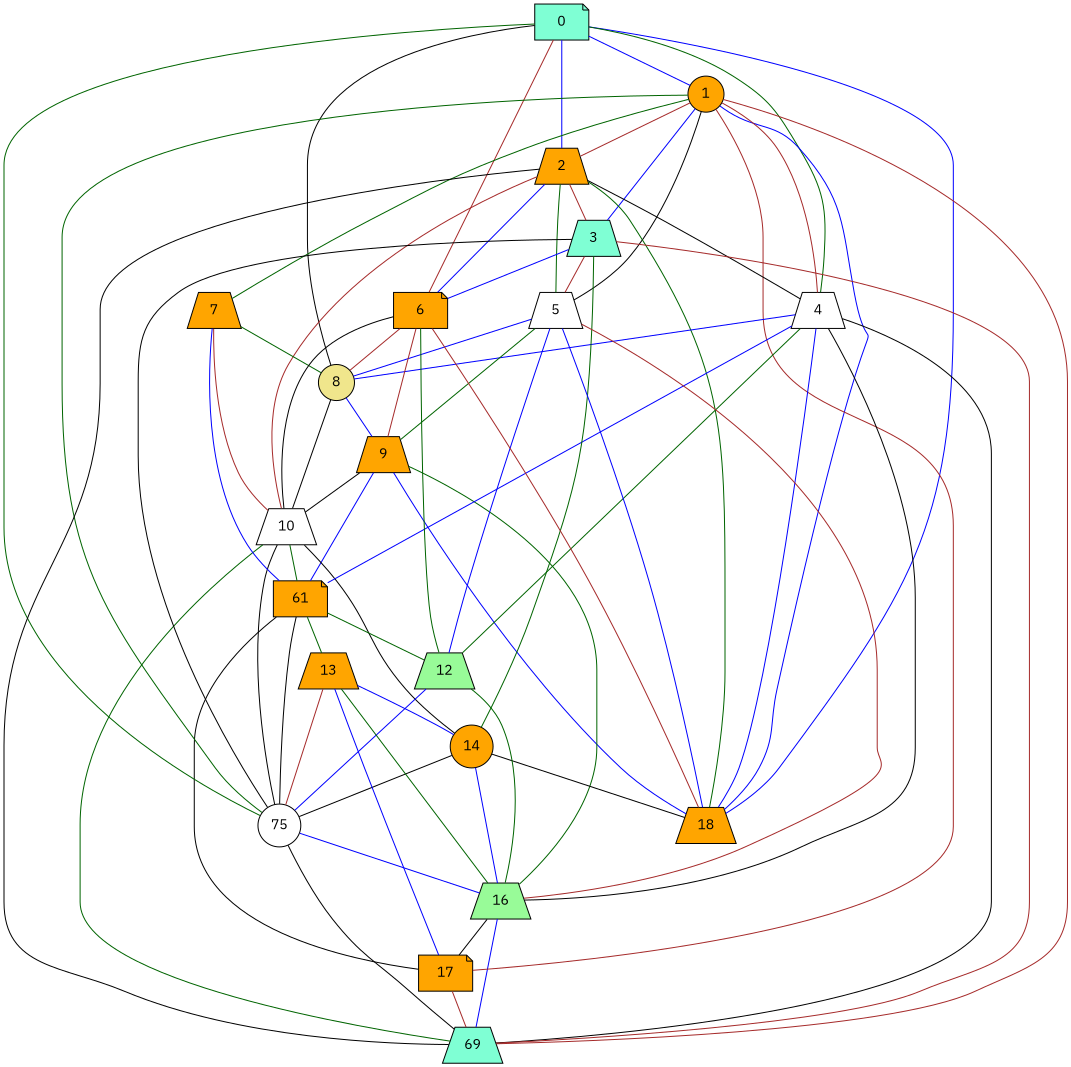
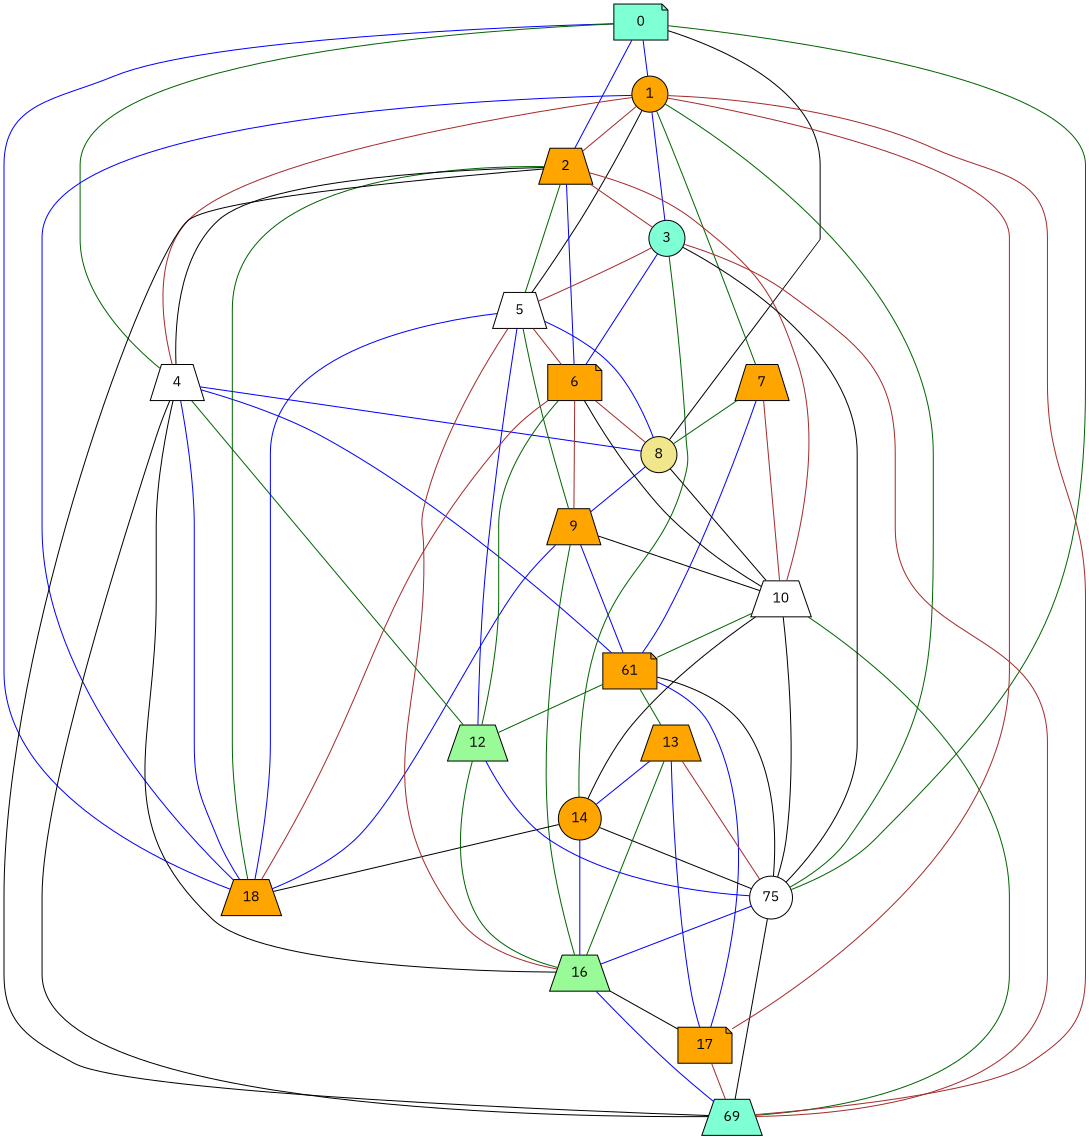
(501, 147) -> (547, 347)
(594, 238) -> (667, 238)
(199, 851) -> (737, 831)
